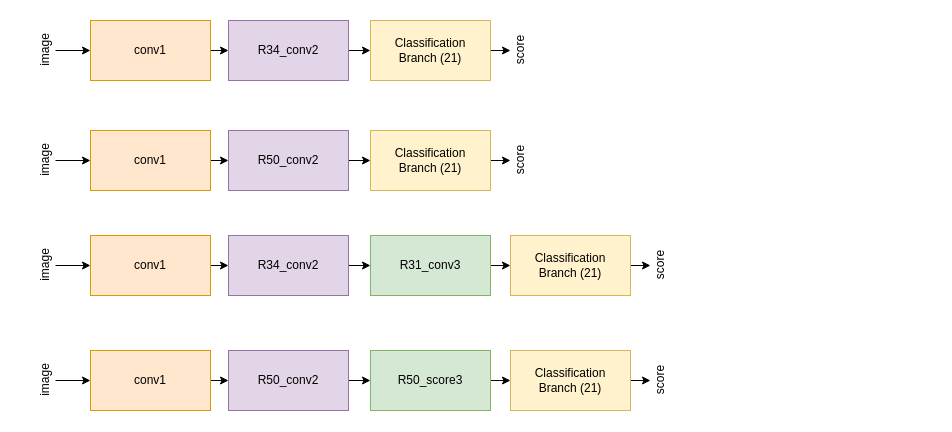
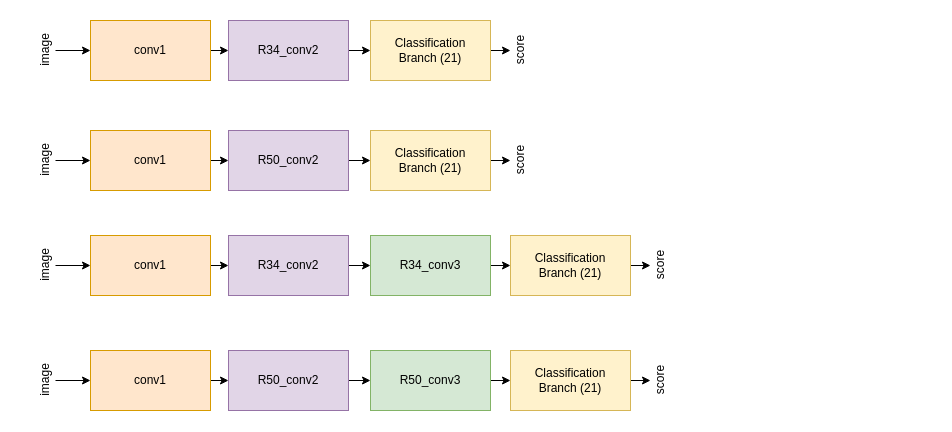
(431, 266) -> (431, 266)
(431, 381) -> (431, 381)
